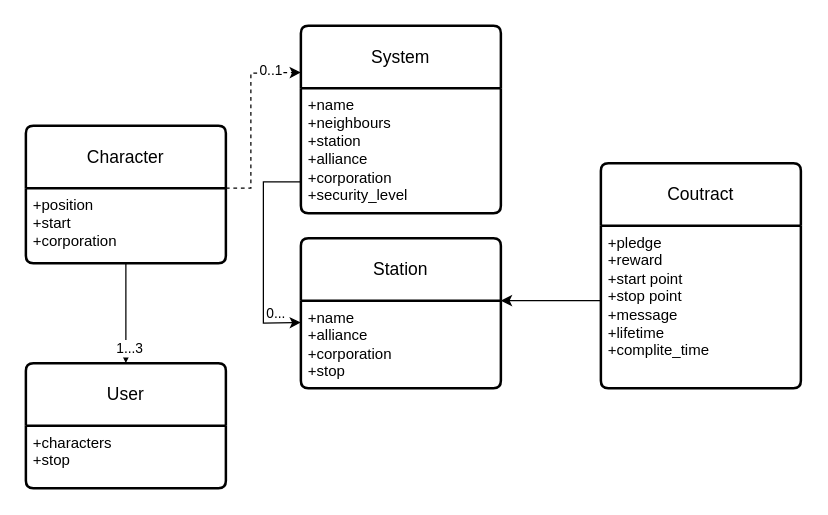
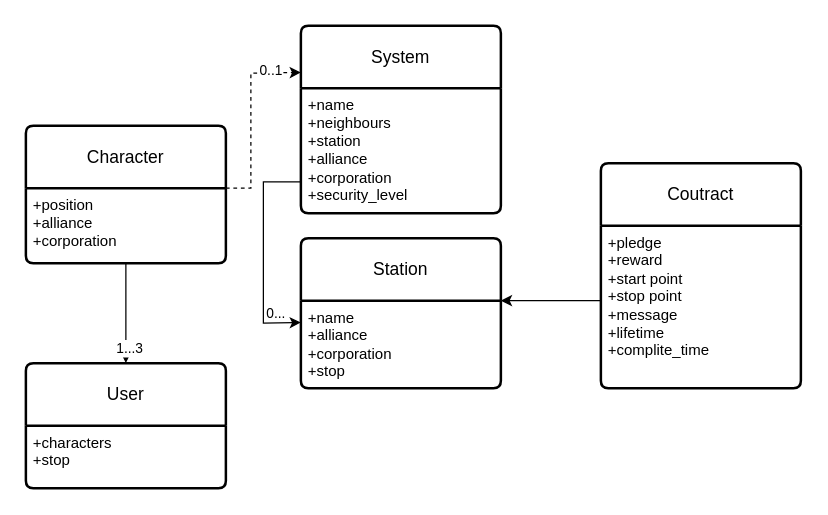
(82, 224) -> (82, 224)
